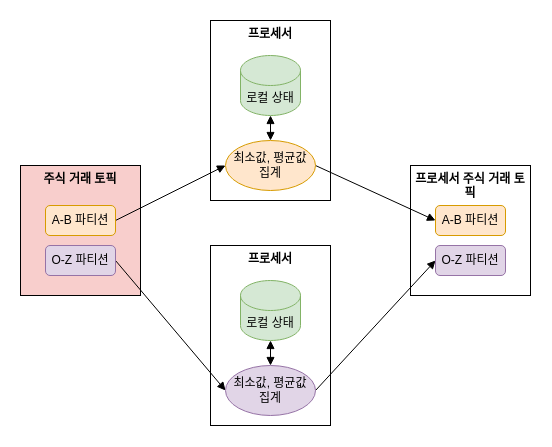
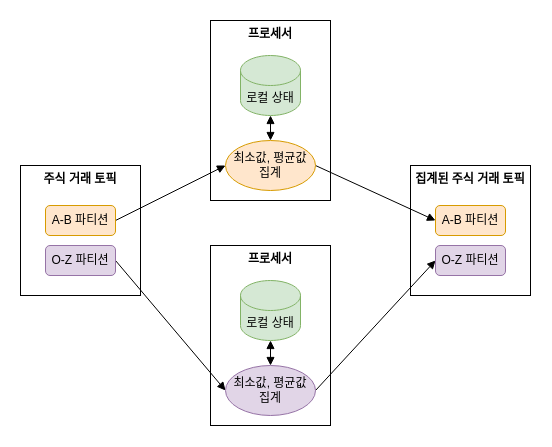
(81, 180) -> (81, 180)
(471, 187) -> (471, 187)
